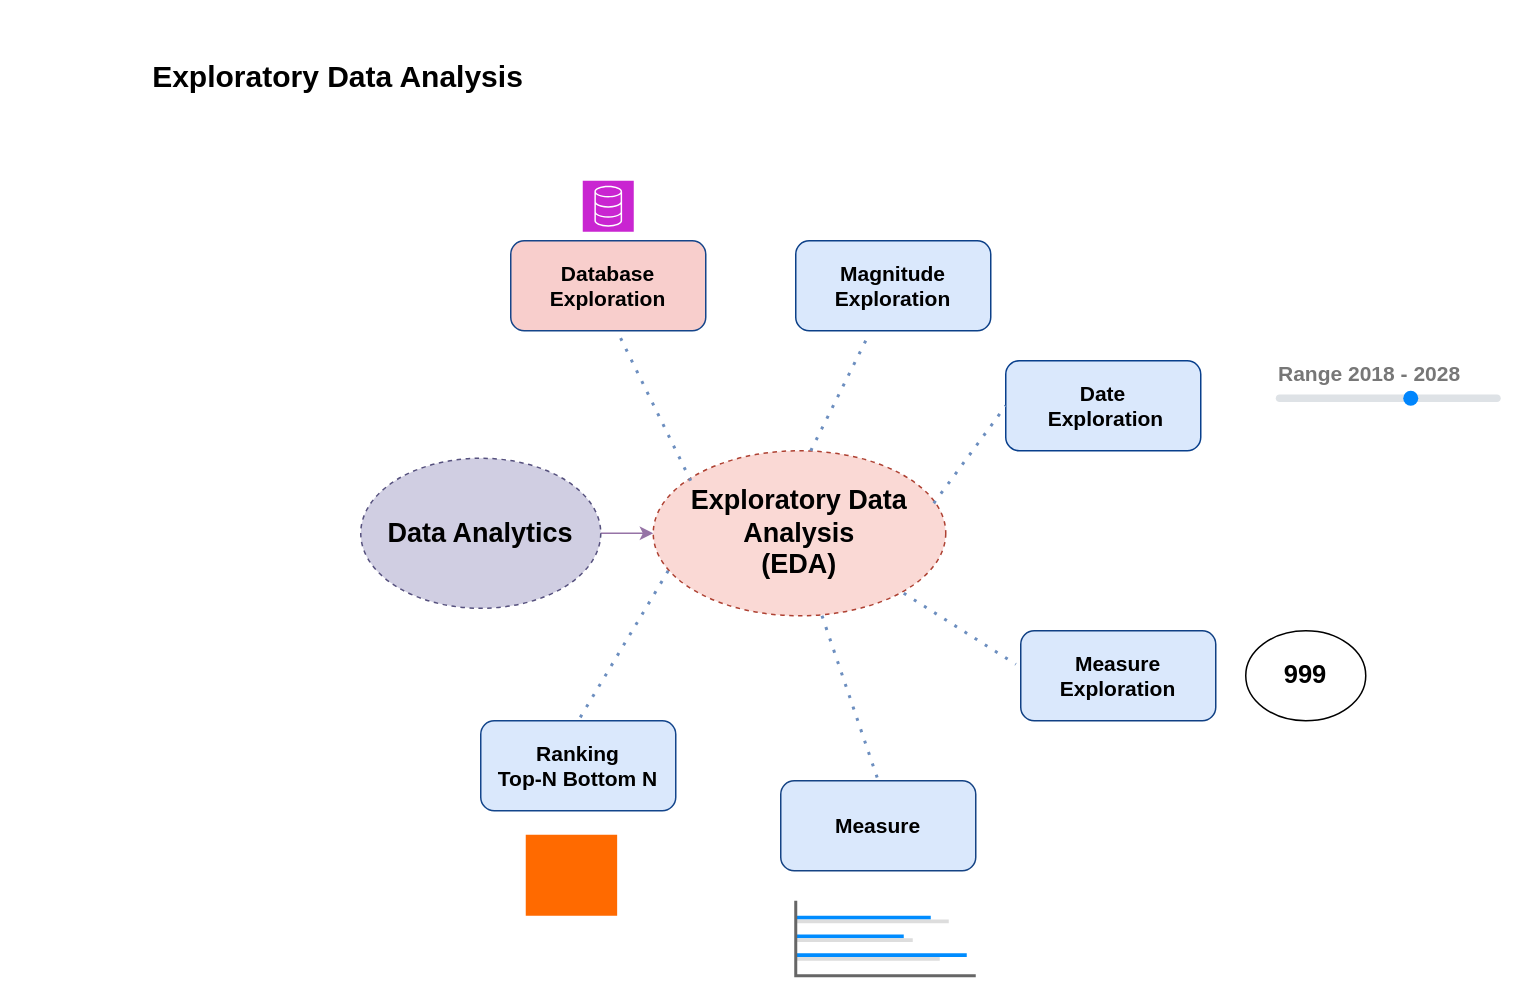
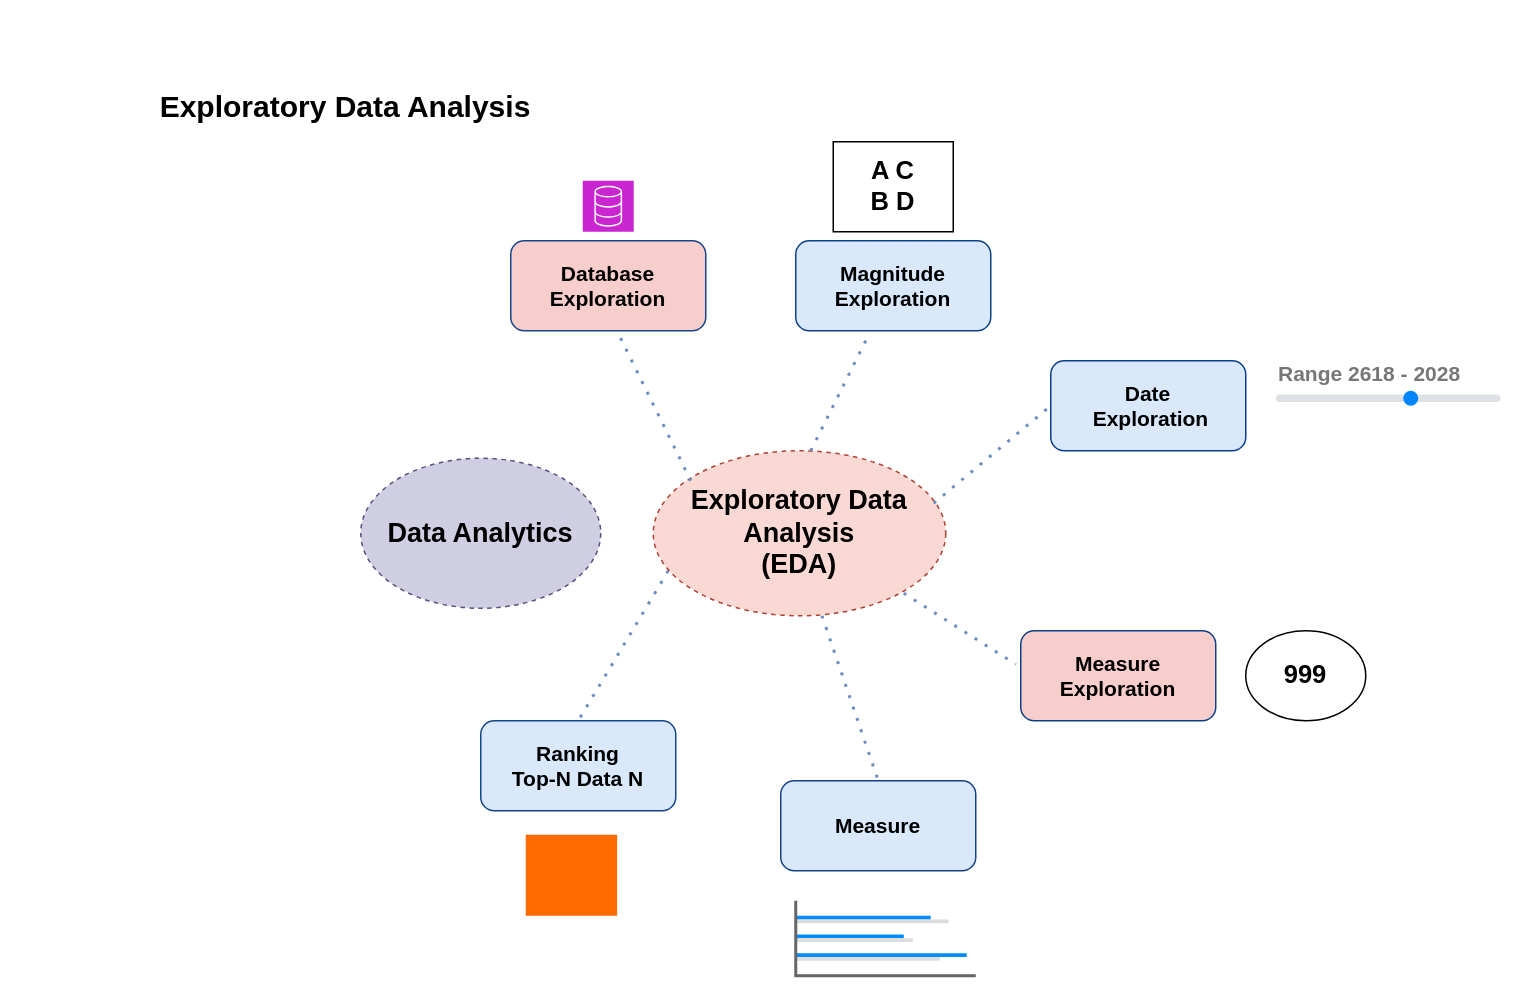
(338, 76) -> (346, 106)
none -> (893, 187)
(1371, 374) -> (1371, 374)
(1103, 406) -> (1148, 406)
(629, 533) -> none
(1118, 676) -> (1118, 676)
(578, 766) -> (578, 766)
